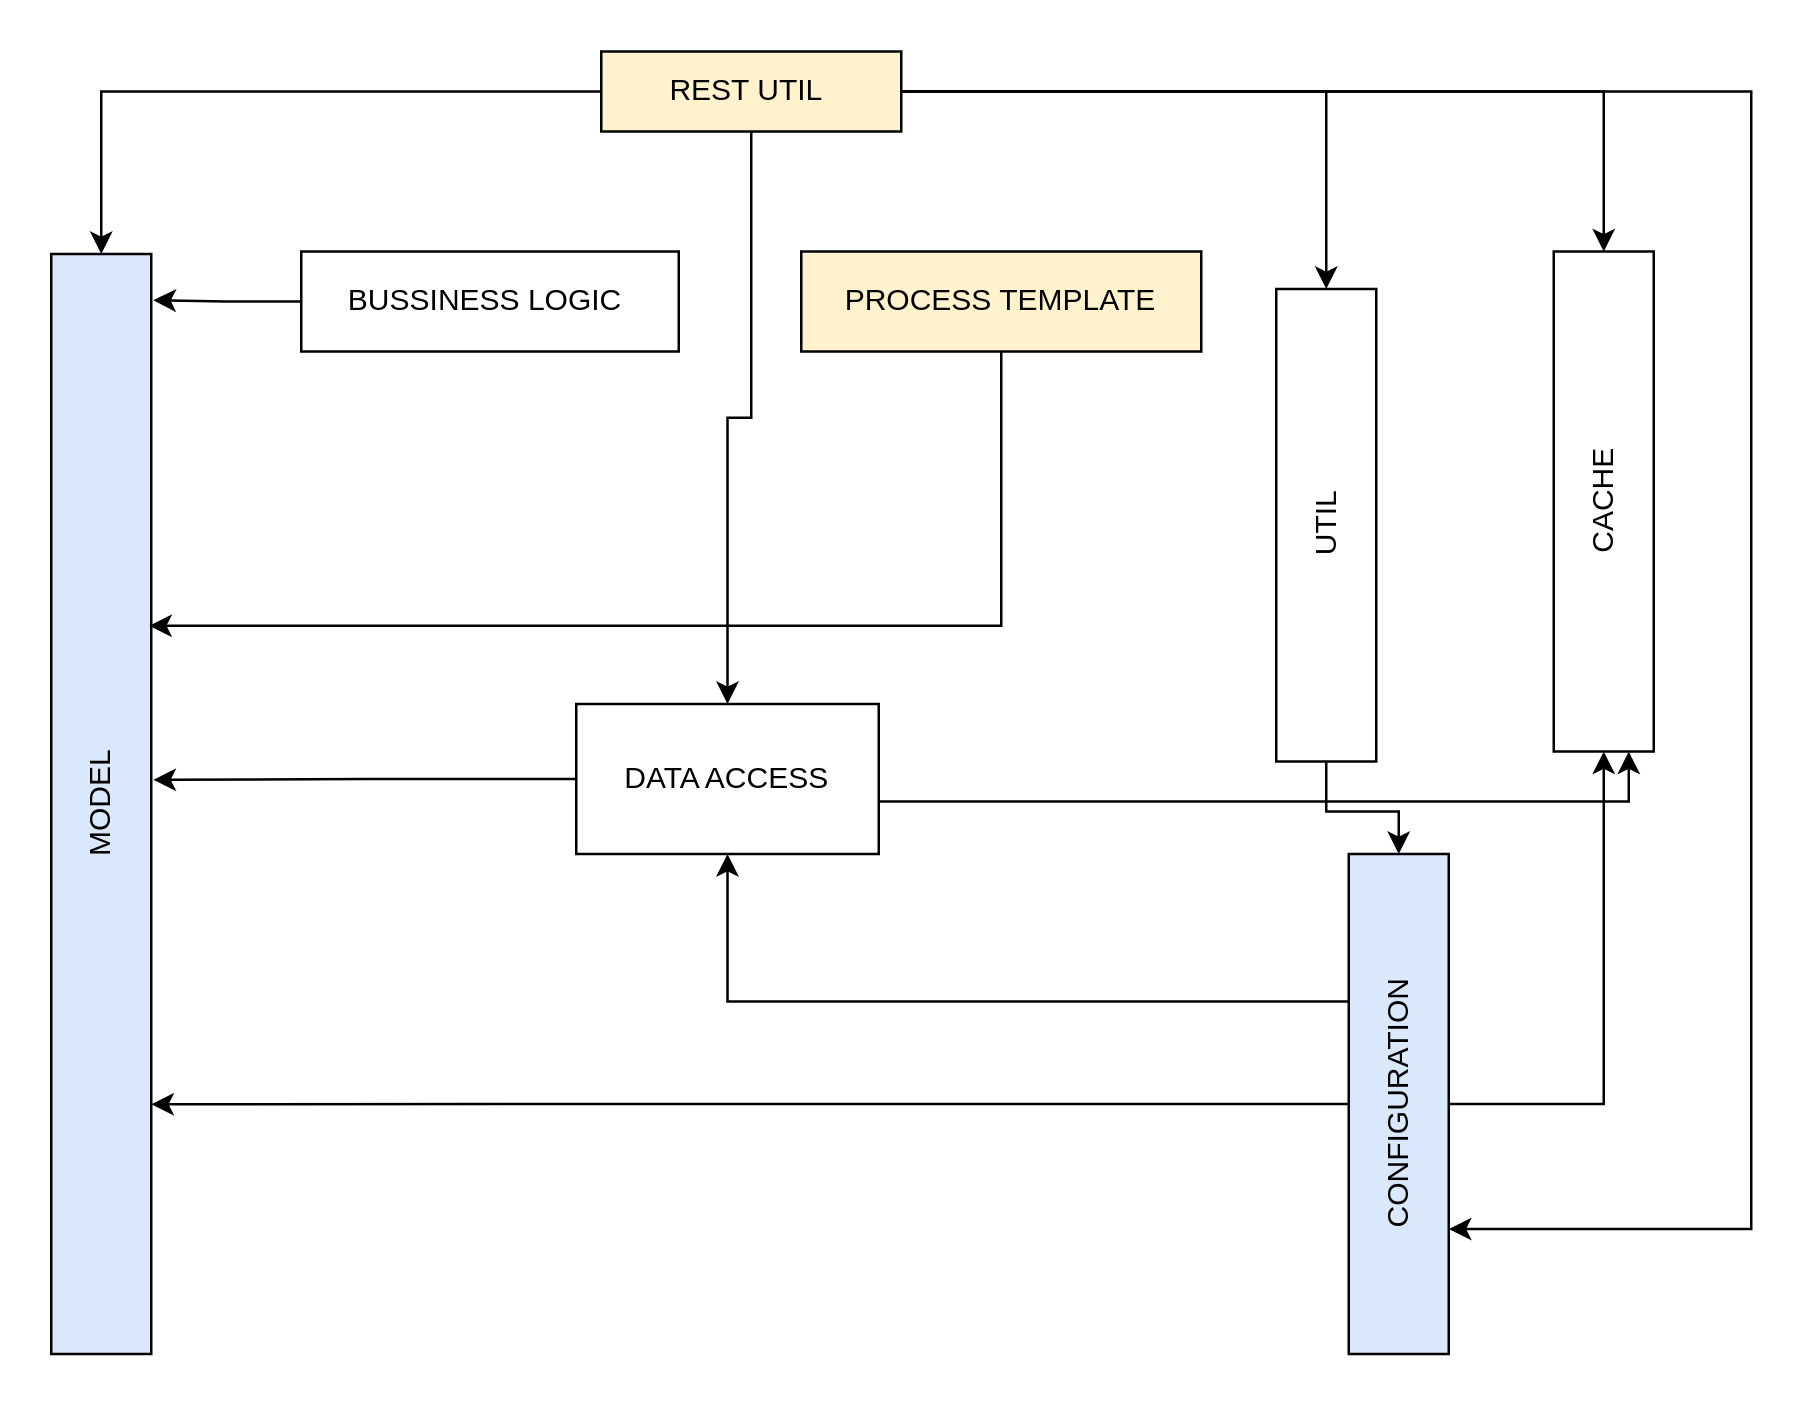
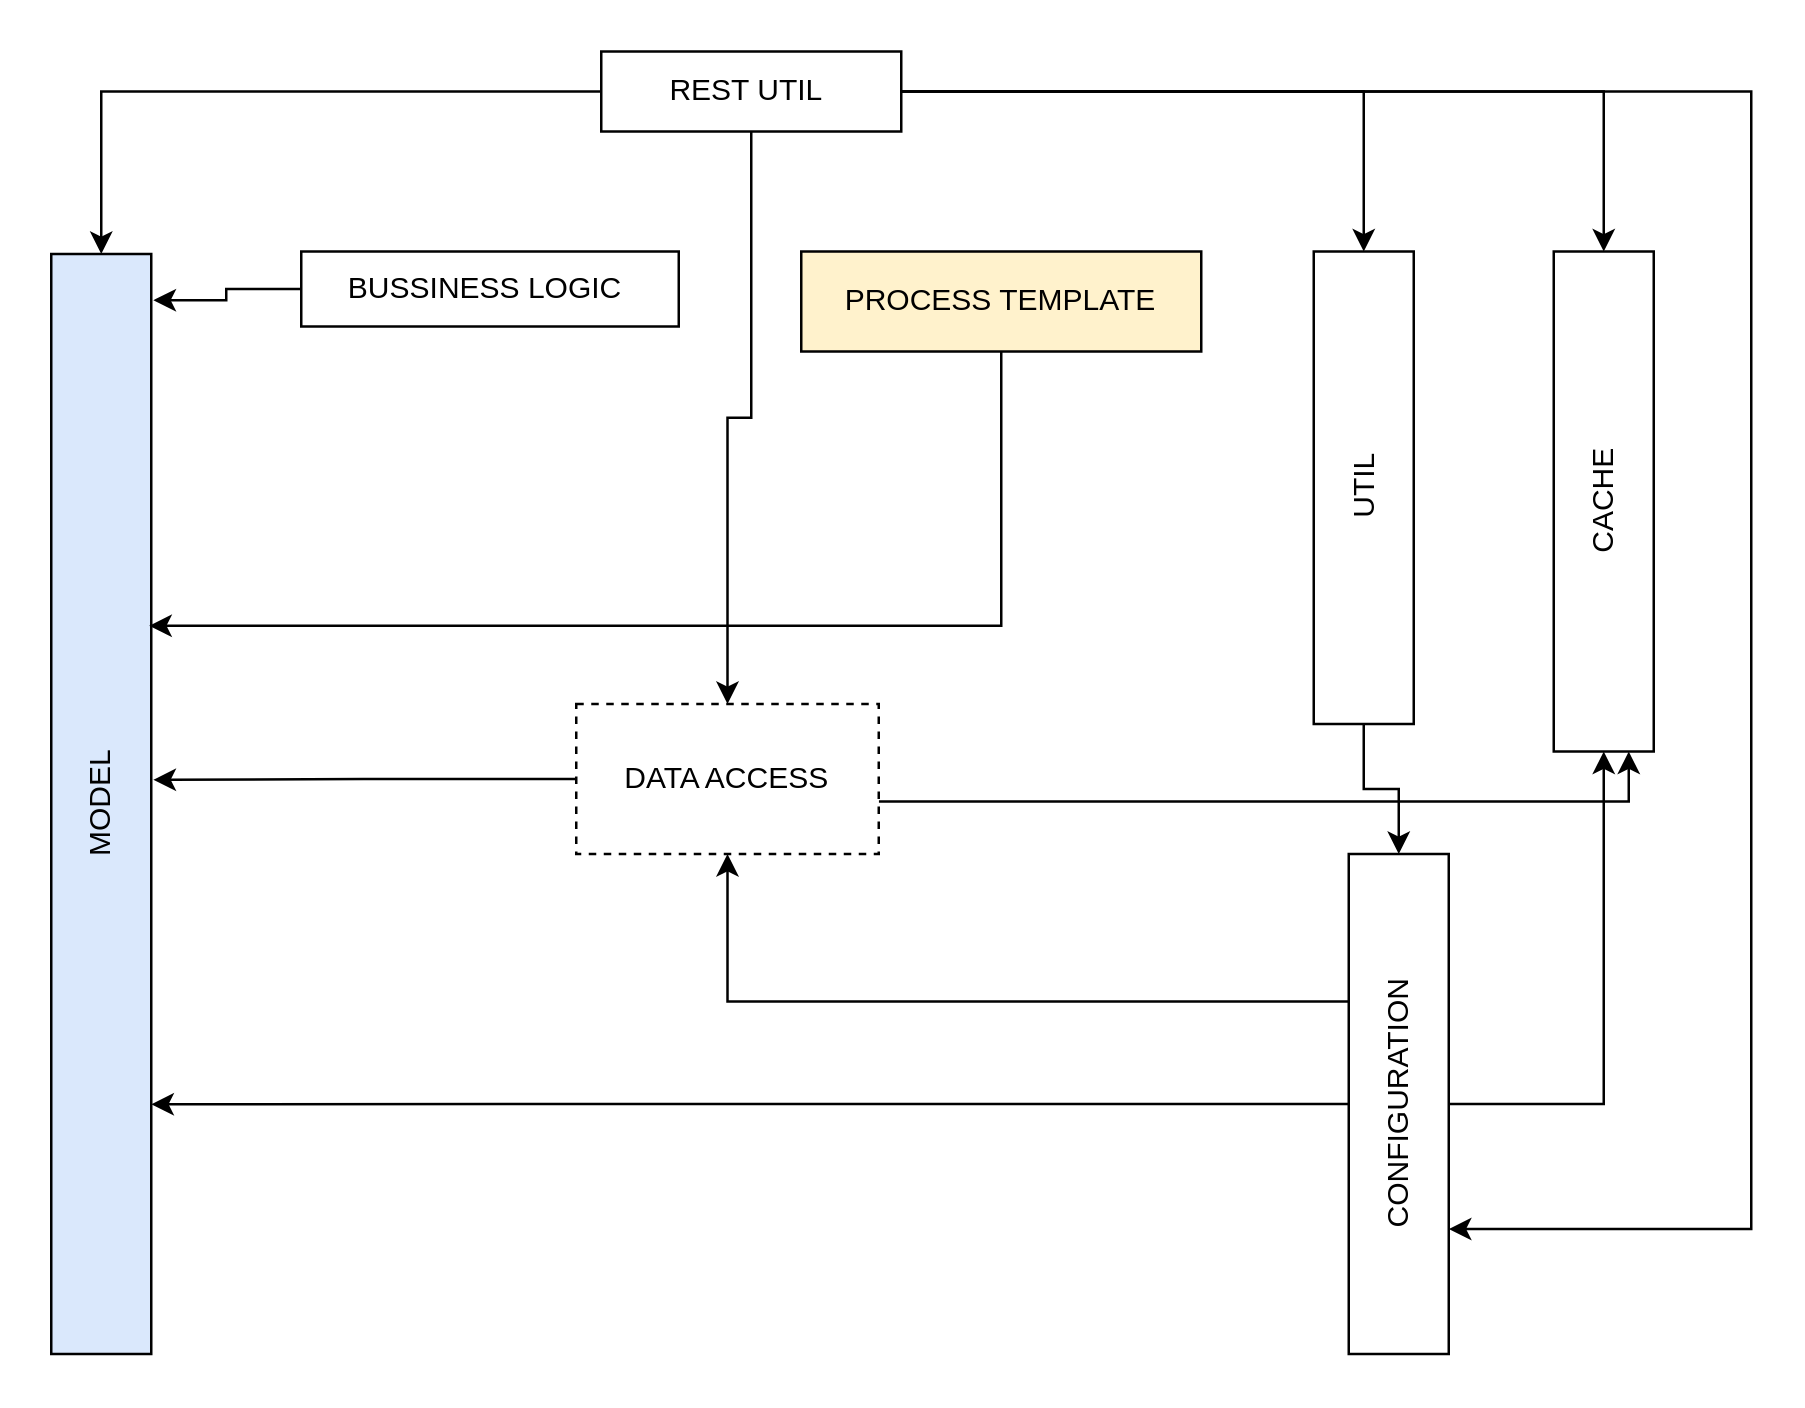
(751, 91) -> (751, 91)
(490, 301) -> (490, 289)
(1326, 525) -> (1364, 488)
(728, 779) -> (728, 779)
(1399, 1104) -> (1399, 1104)
